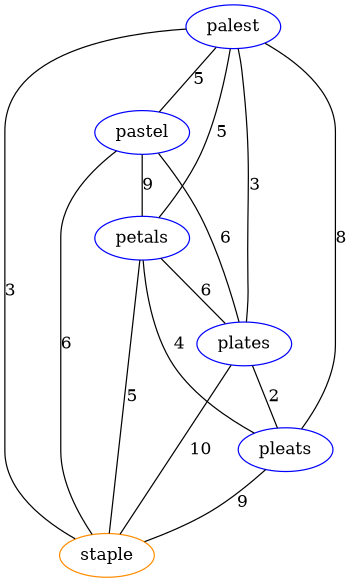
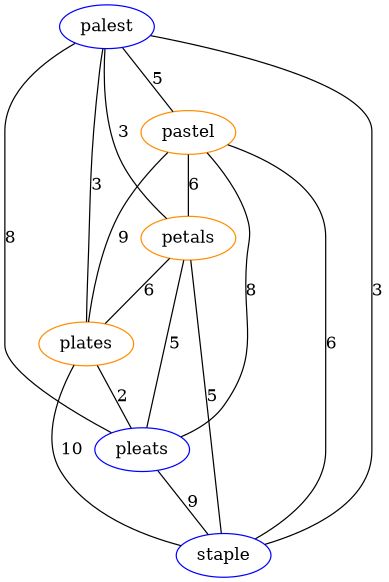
(142, 132) -> (188, 132)
(222, 132) -> (124, 132)
(148, 185) -> (194, 185)
(142, 238) -> (188, 238)
(226, 238) -> (124, 238)
none -> (246, 302)
(180, 344) -> (175, 344)
(244, 344) -> (86, 344)
(107, 555) -> (224, 555)
